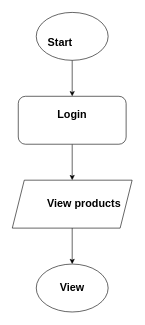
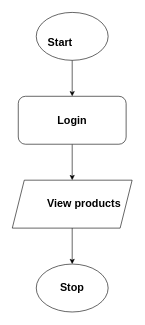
(72, 114) -> (72, 120)
(72, 288) -> (72, 288)
